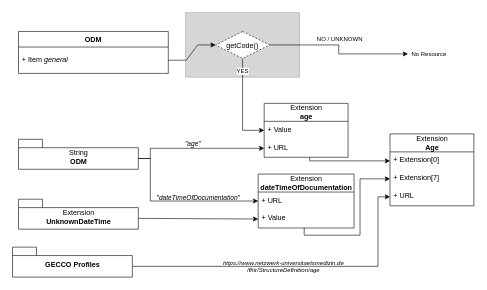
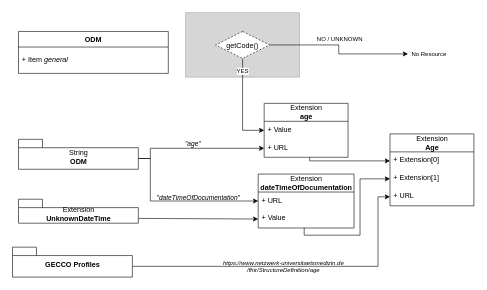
(192, 53) -> none
(420, 178) -> (420, 178)
(78, 215) -> (78, 212)
